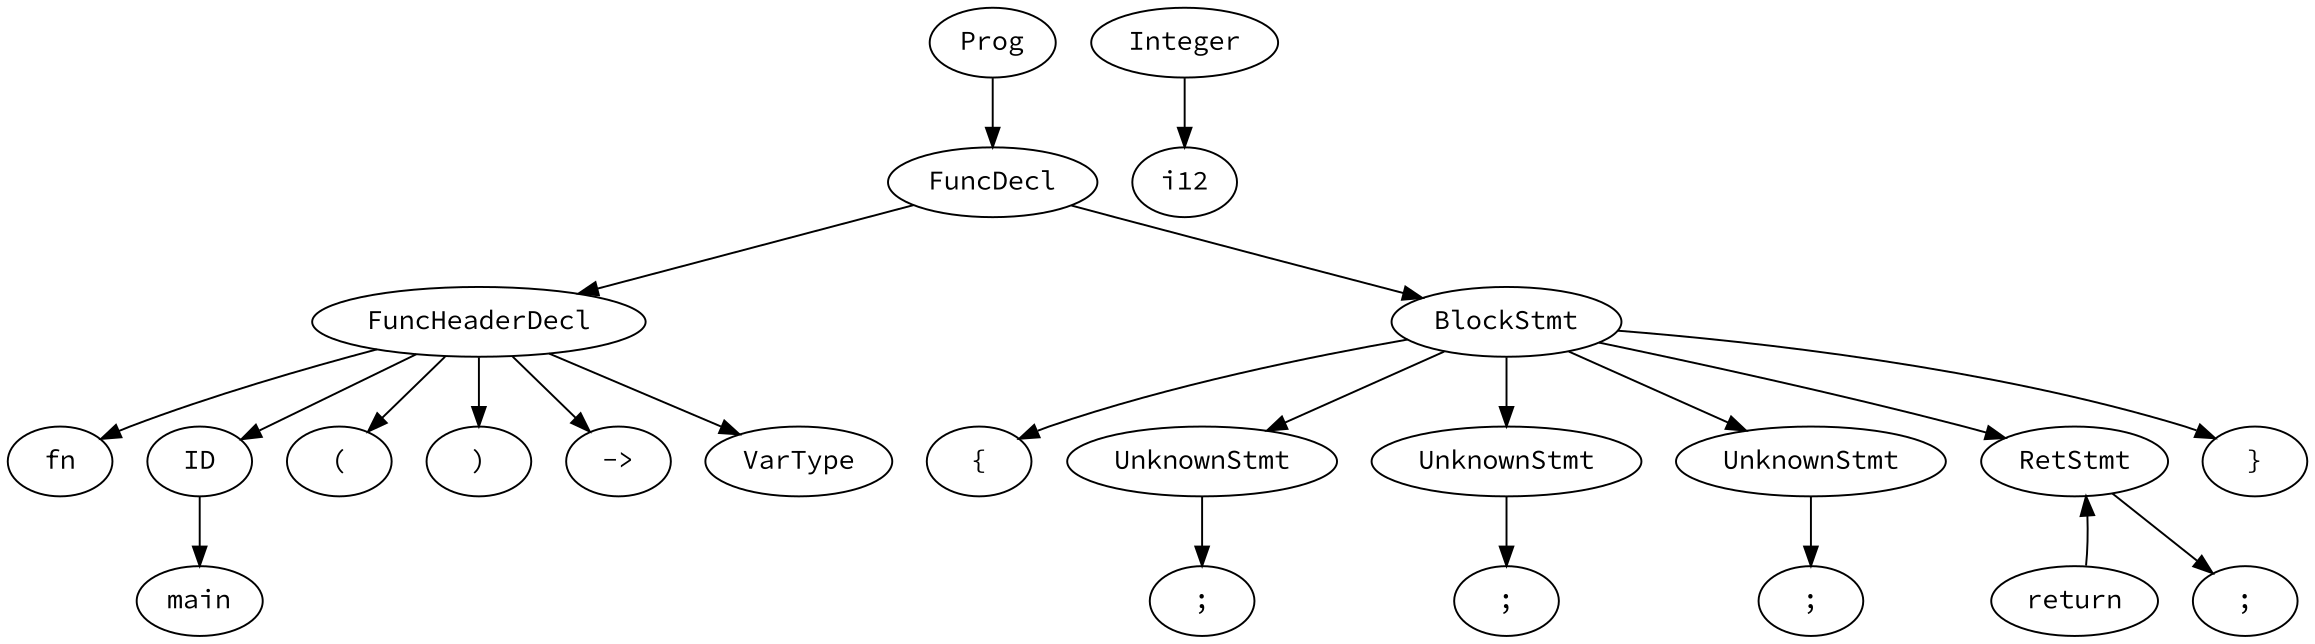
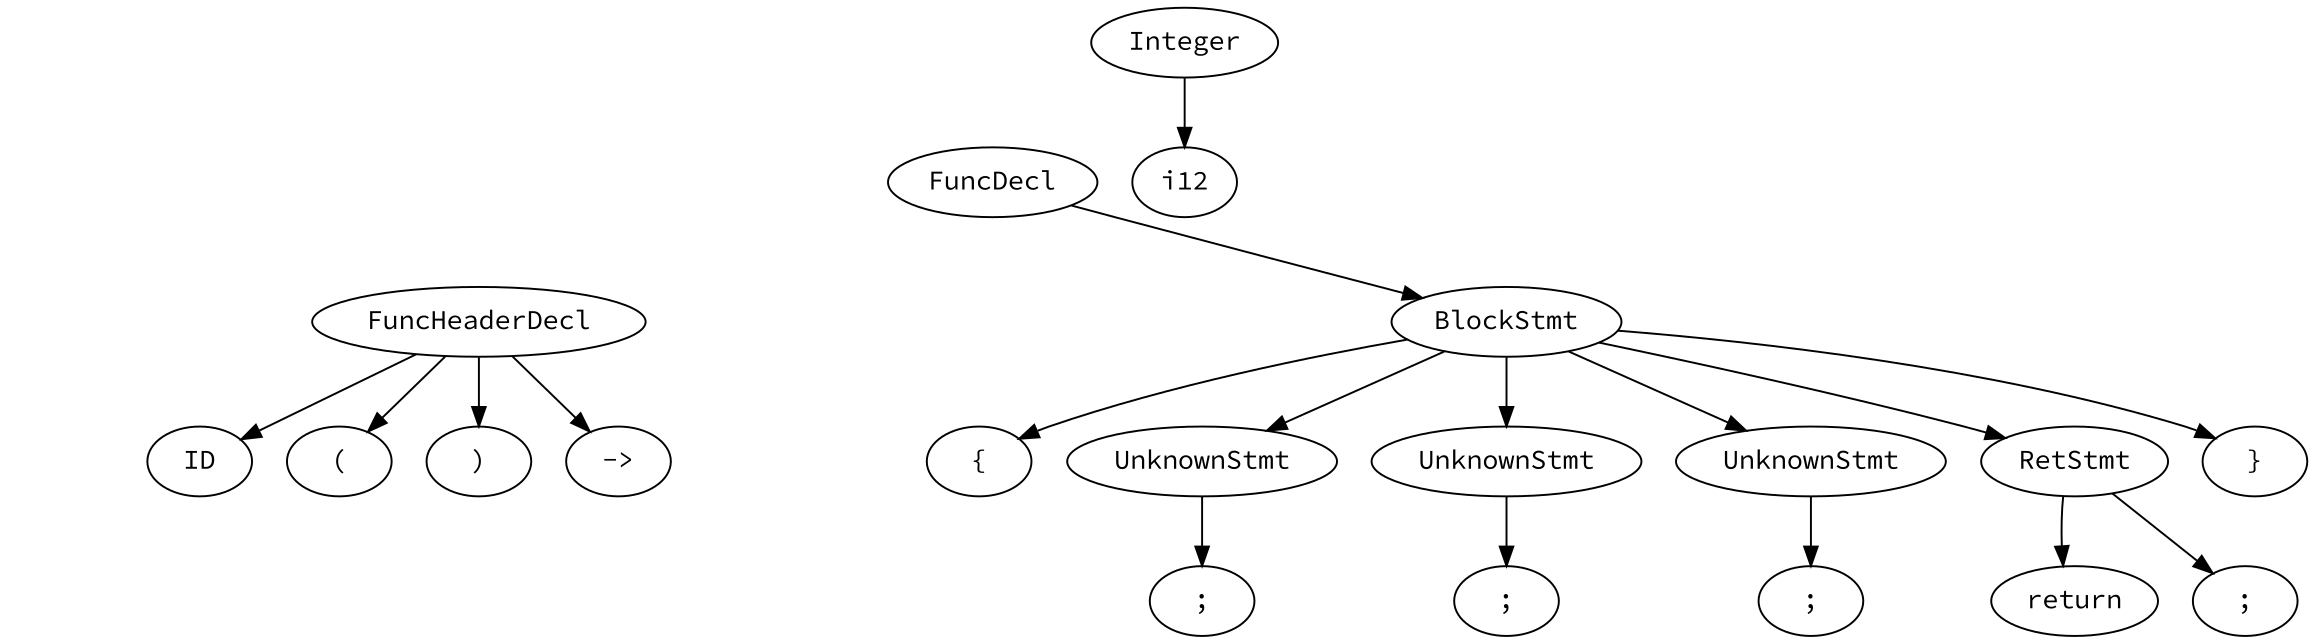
(993, 43) -> none
(755, 247) -> none
(60, 461) -> none
(799, 461) -> none
(2088, 541) -> (2062, 521)
(200, 601) -> none
